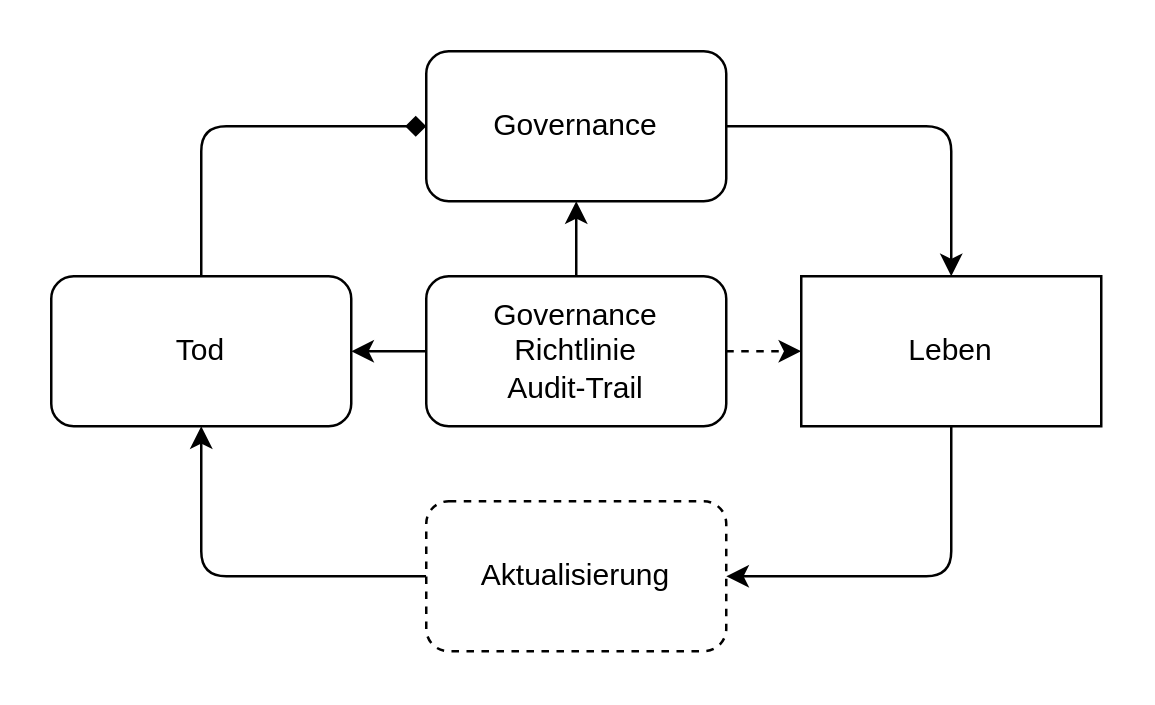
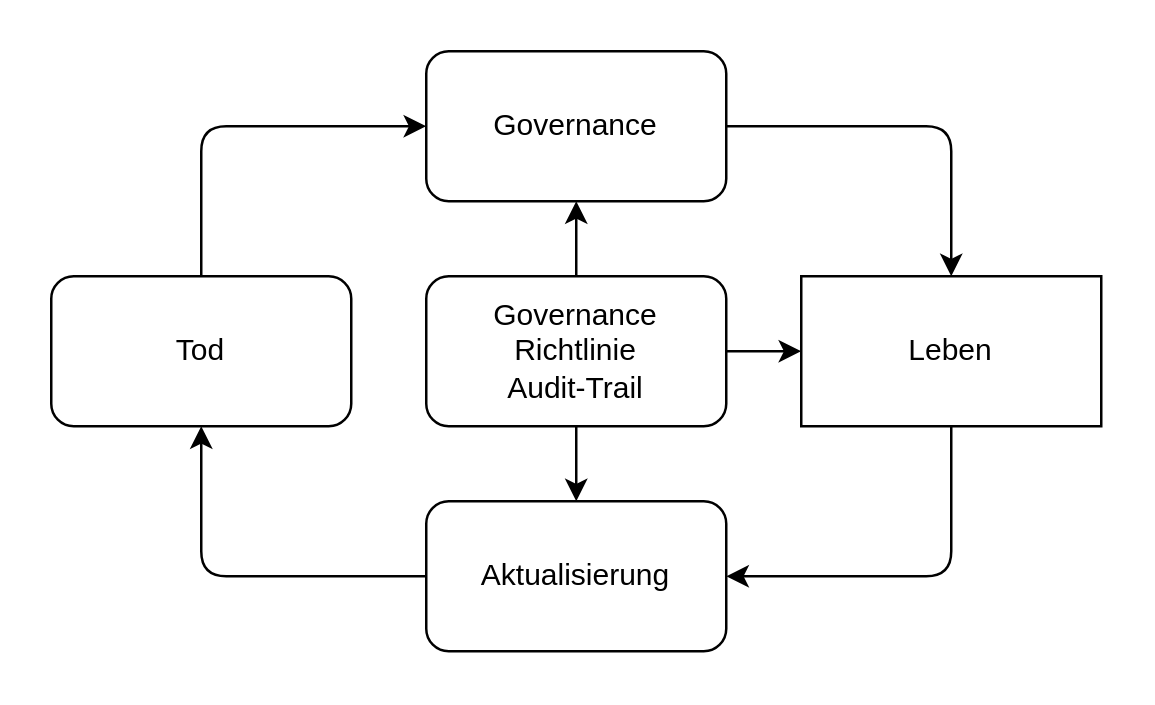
(406, 126) -> (407, 126)
(397, 351) -> (576, 455)
(757, 351) -> (757, 351)
(576, 576) -> (576, 576)
